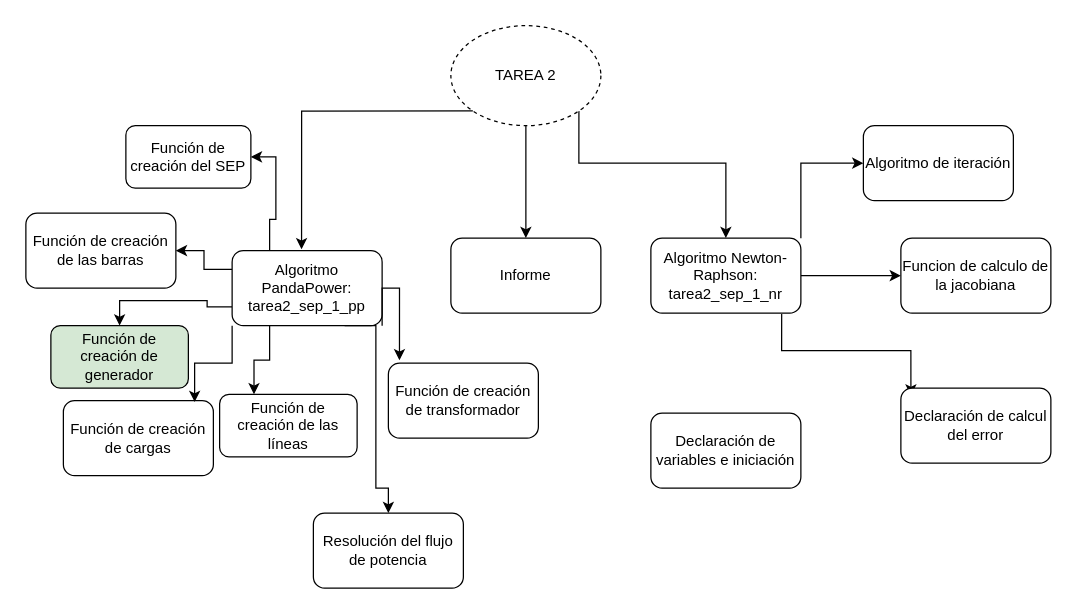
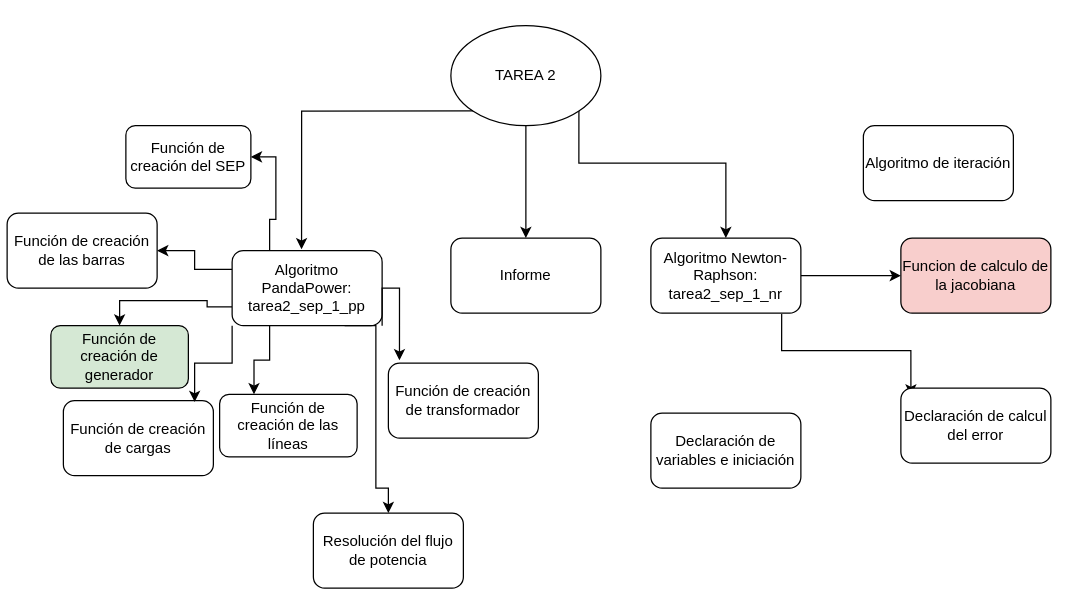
(526, 76) -> (526, 76)
(801, 174) -> none
(101, 251) -> (82, 251)
(976, 276) -> (976, 276)
